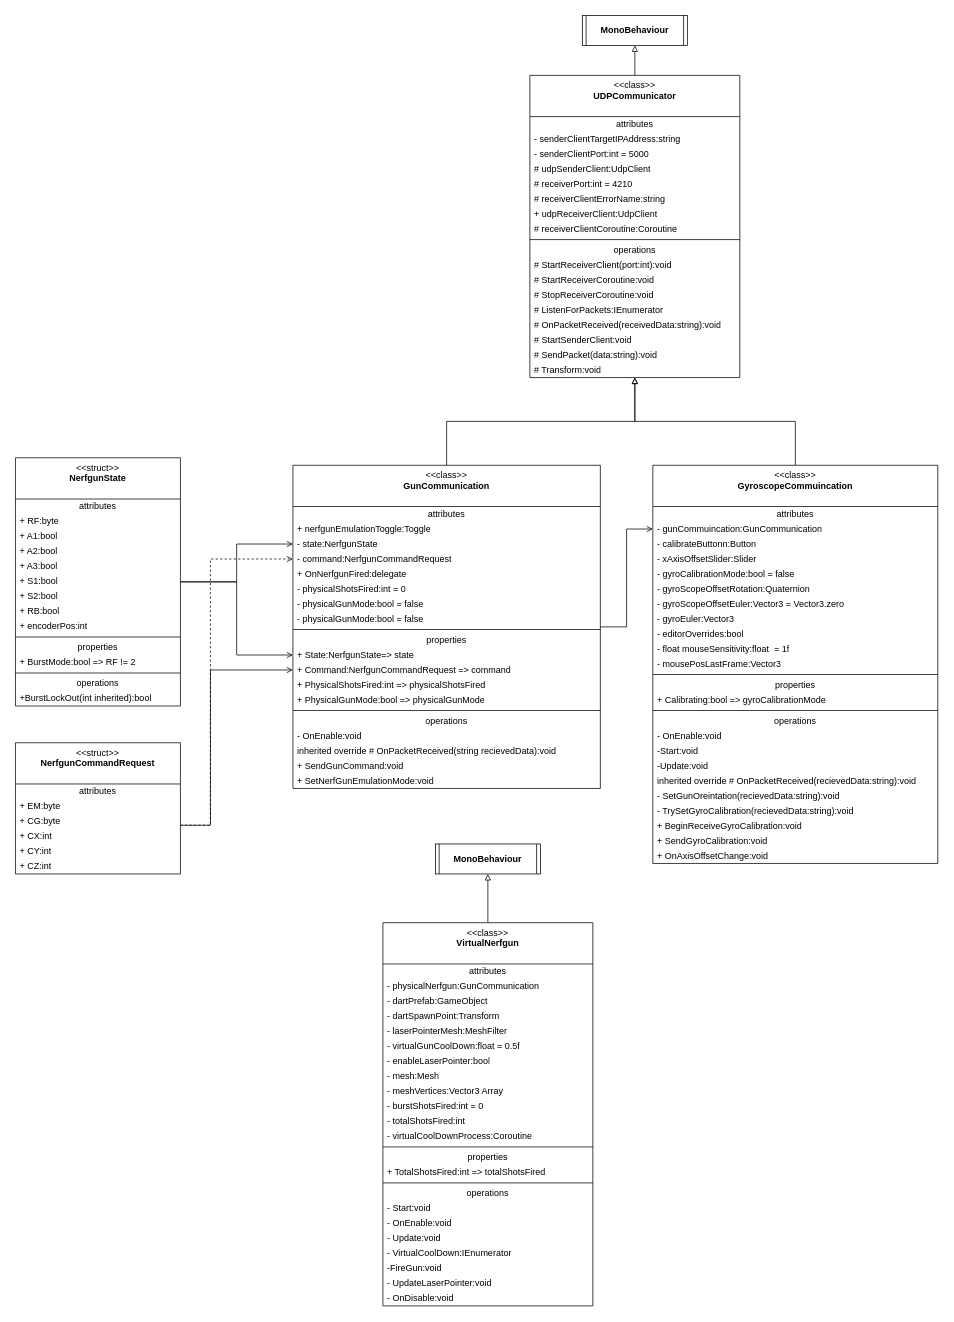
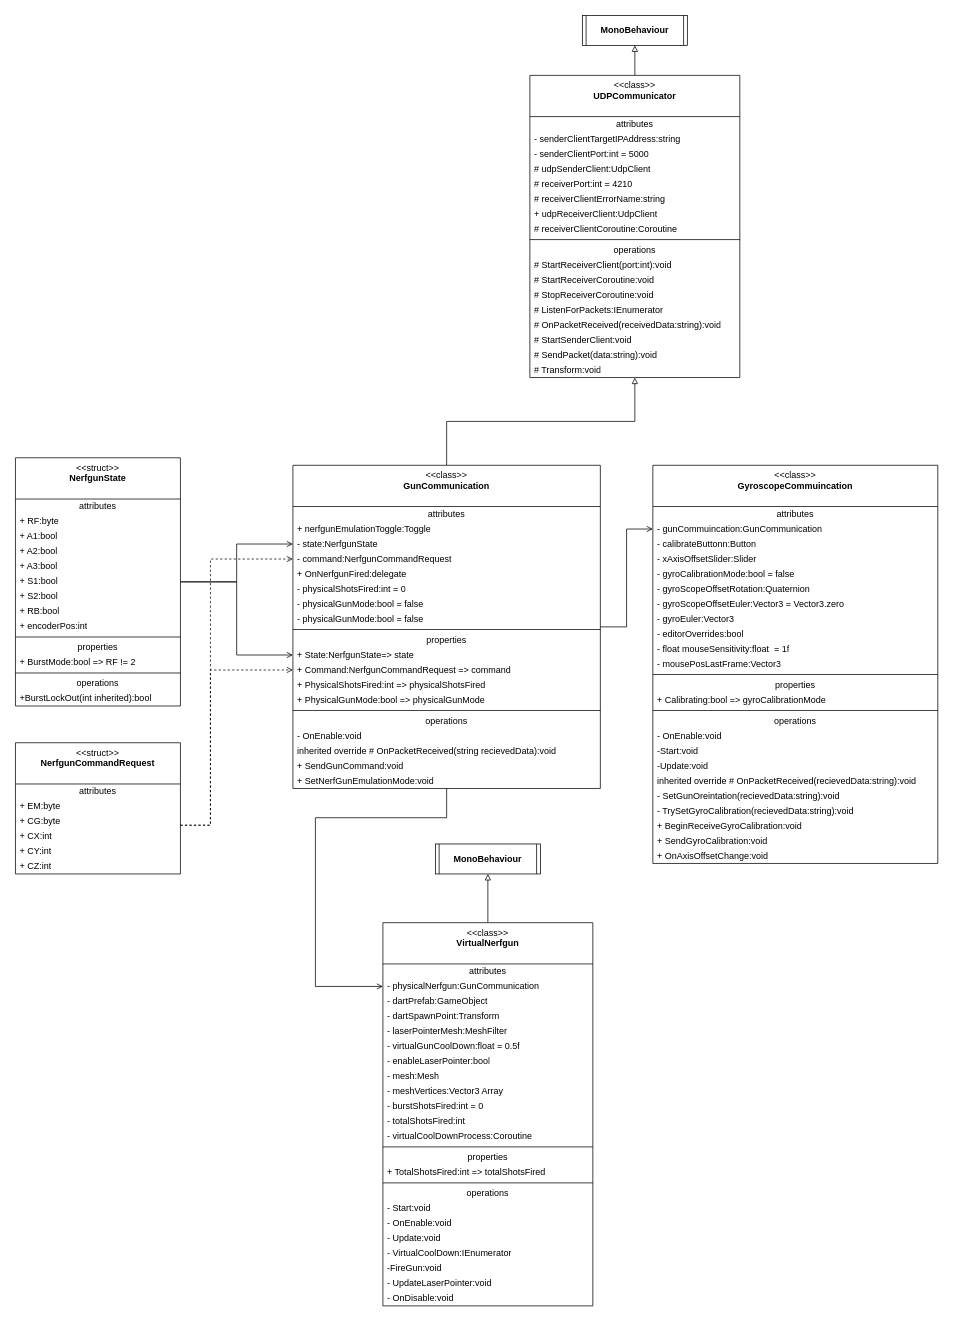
(737, 422) -> none
(250, 670) -> (250, 670)
none -> (315, 854)
